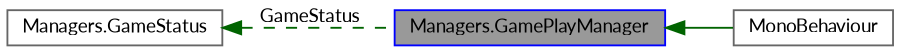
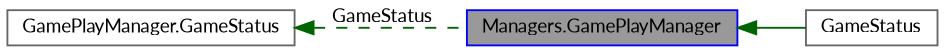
(115, 28) -> (151, 28)
(813, 28) -> (872, 28)
